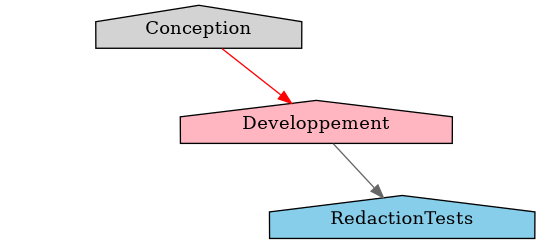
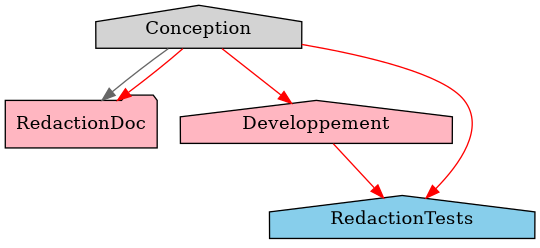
none -> (434, 80)
none -> (81, 124)
(354, 166) -> (354, 166)
